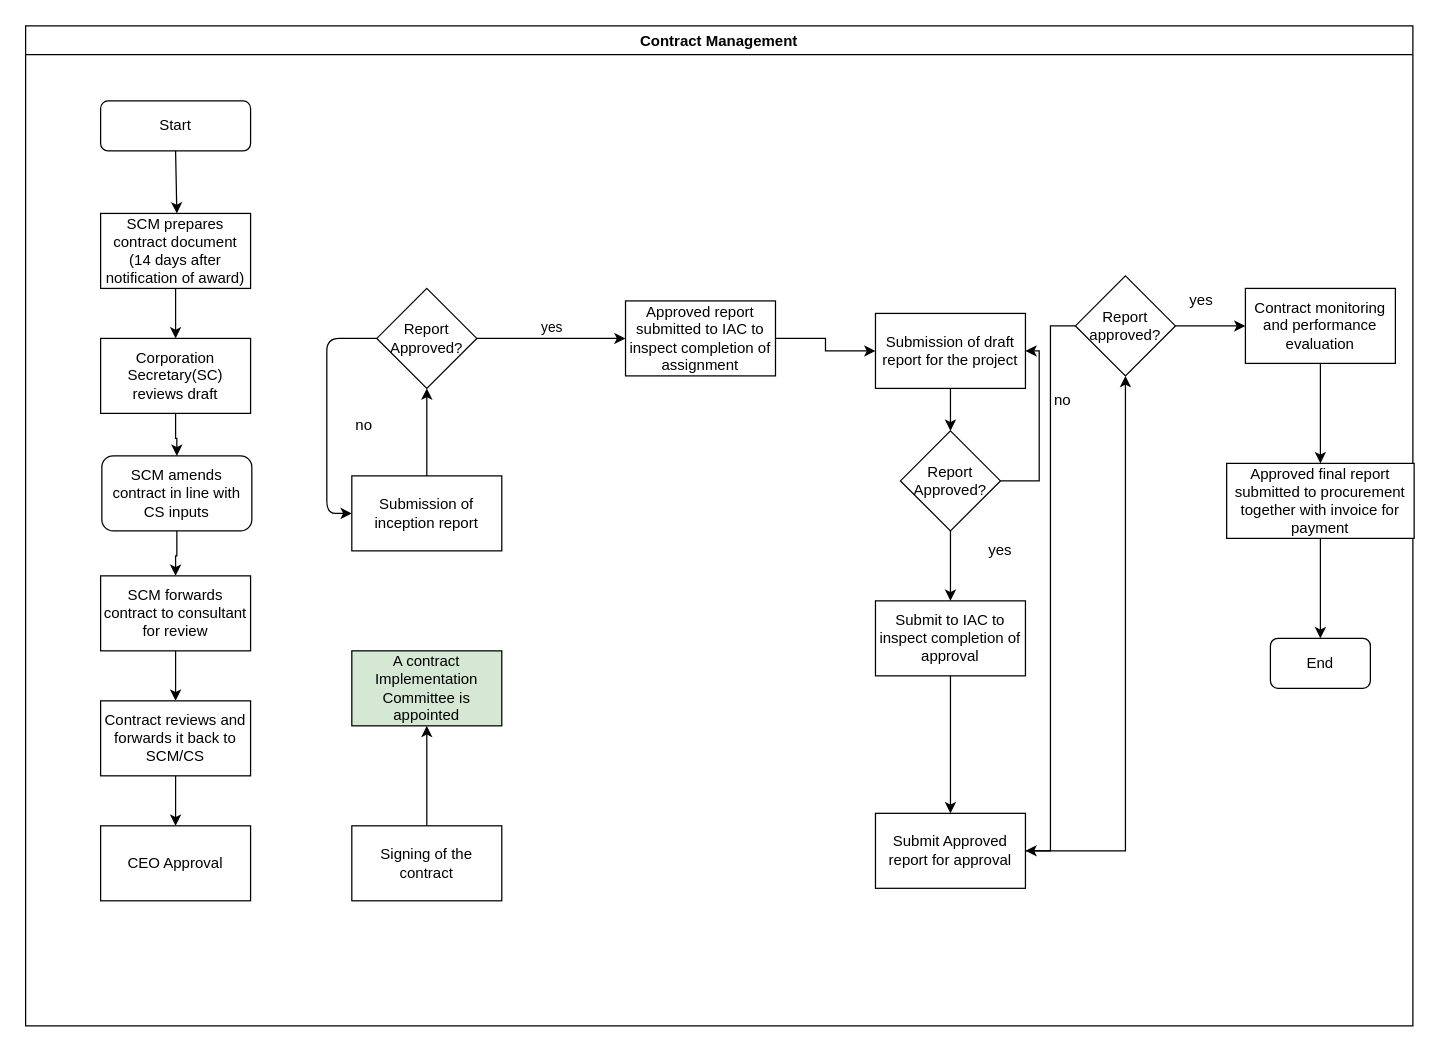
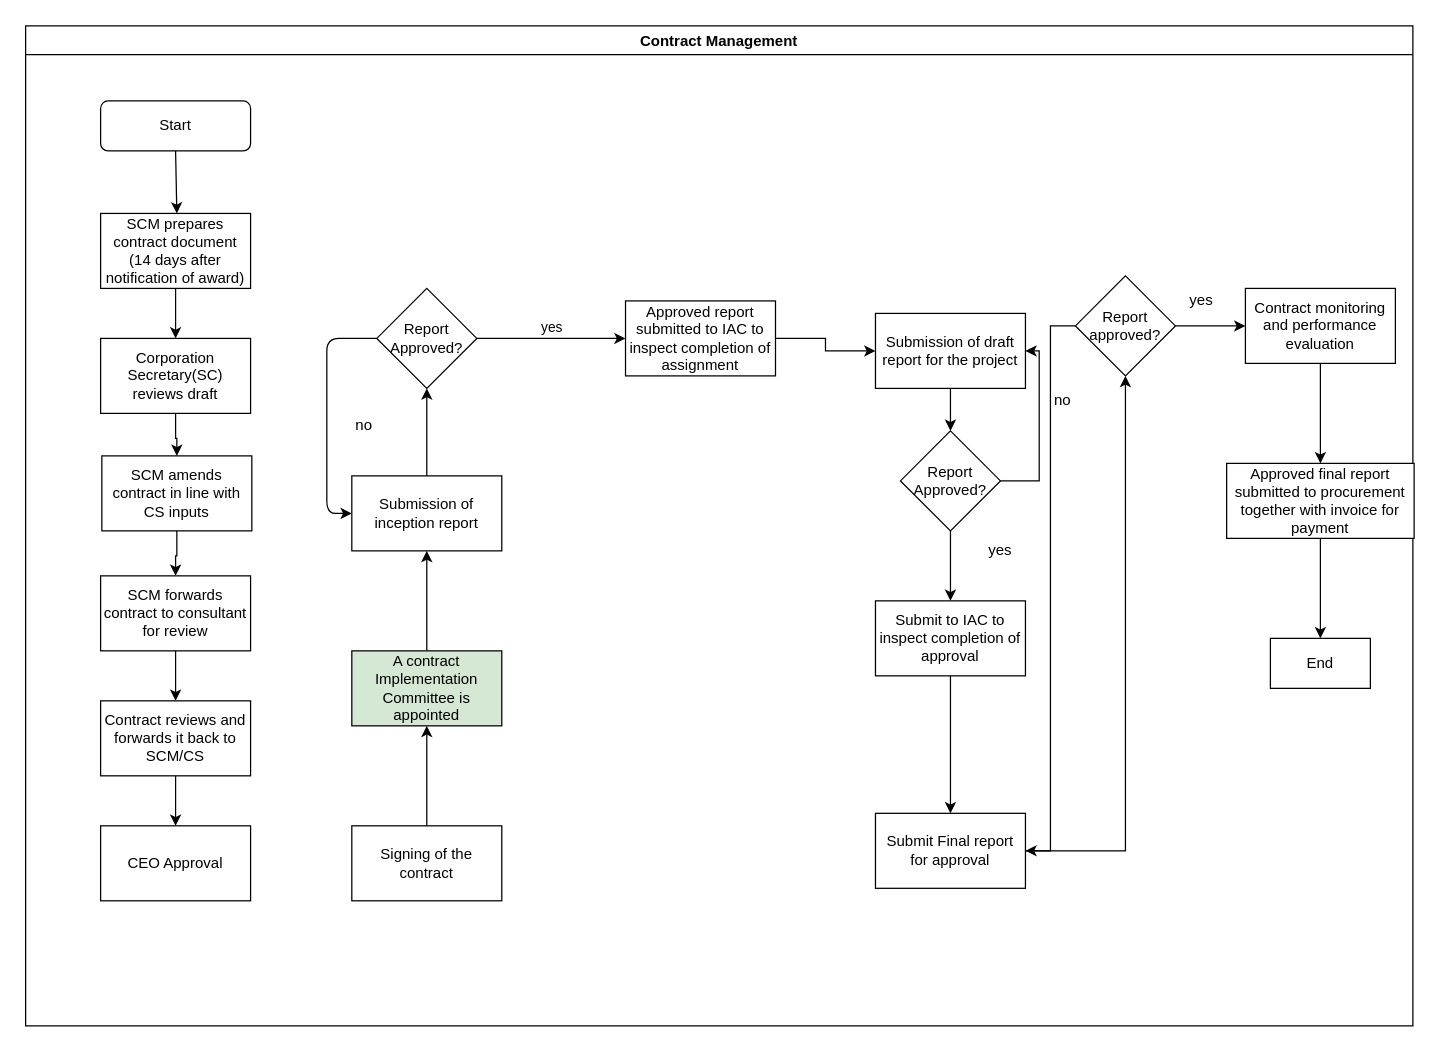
(177, 493) -> (177, 493)
none -> (427, 605)
(1321, 663) -> (1321, 663)
(951, 851) -> (951, 851)
